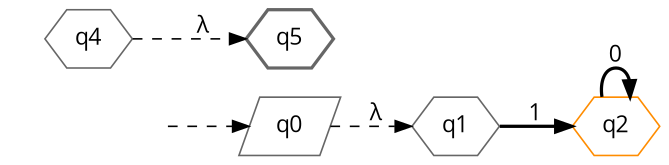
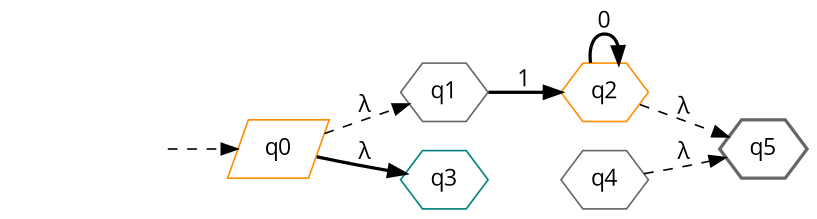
none -> (677, 118)
(290, 126) -> (278, 149)
none -> (444, 180)
